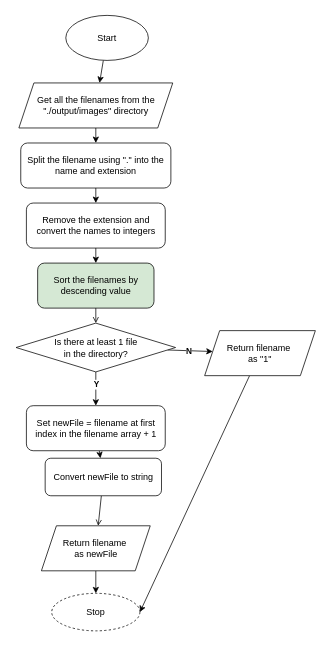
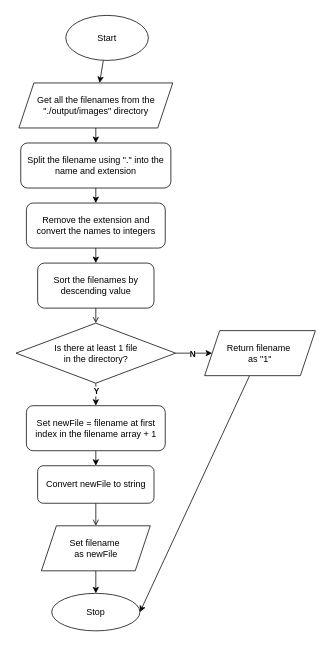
(96, 285) -> (96, 285)
(96, 347) -> (96, 353)
(103, 477) -> (96, 484)
(96, 548) -> (96, 548)
(96, 612) -> (96, 612)
